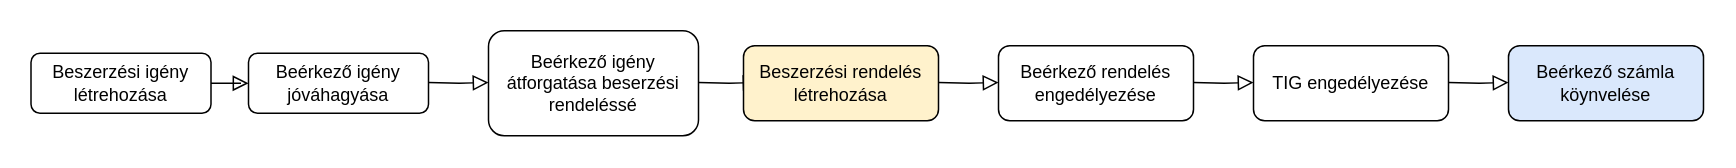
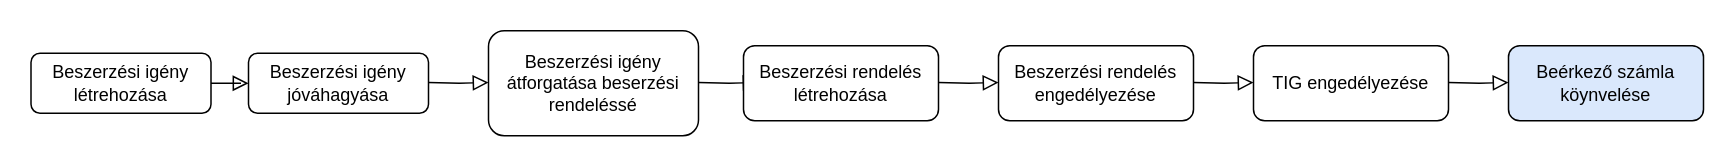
(338, 83) -> (338, 83)
(593, 83) -> (593, 83)
(841, 83) -> (841, 83)
(1096, 83) -> (1096, 83)
